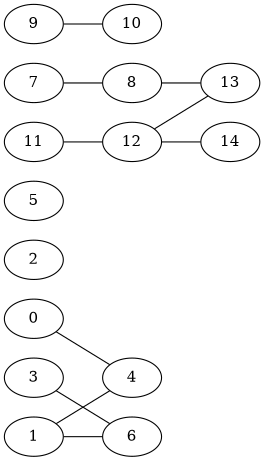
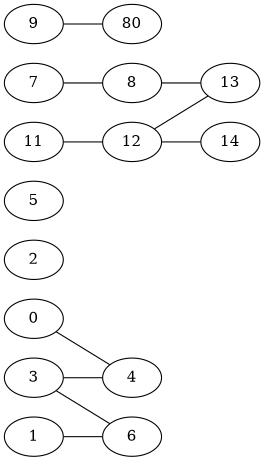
(132, 24) -> (132, 24)
(76, 411) -> (83, 378)
